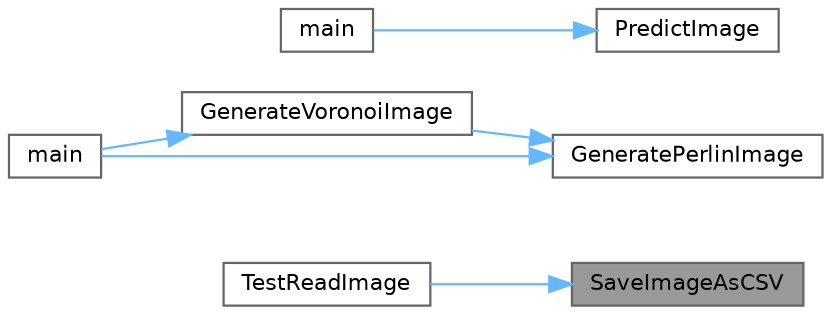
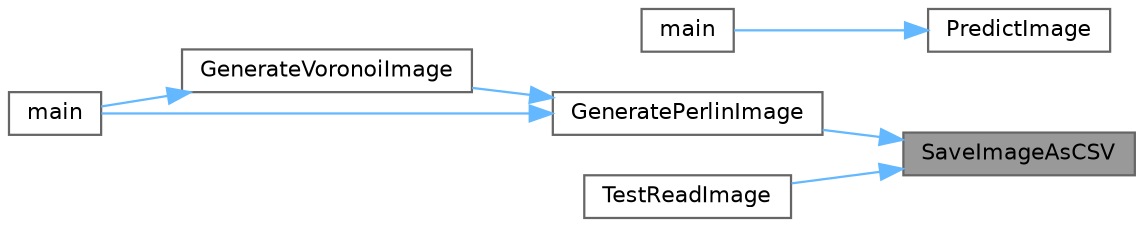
none -> (851, 133)
